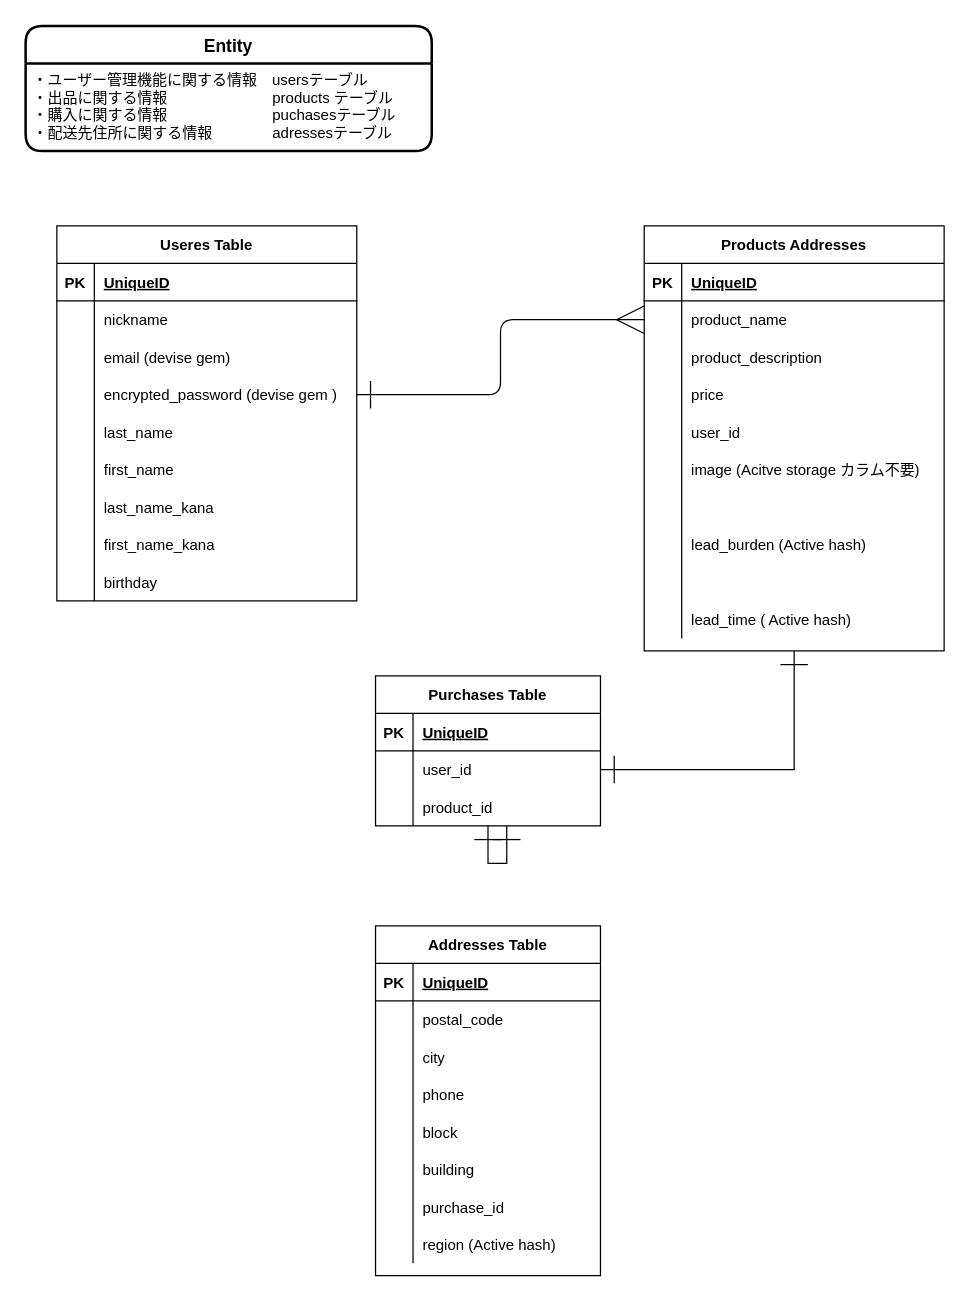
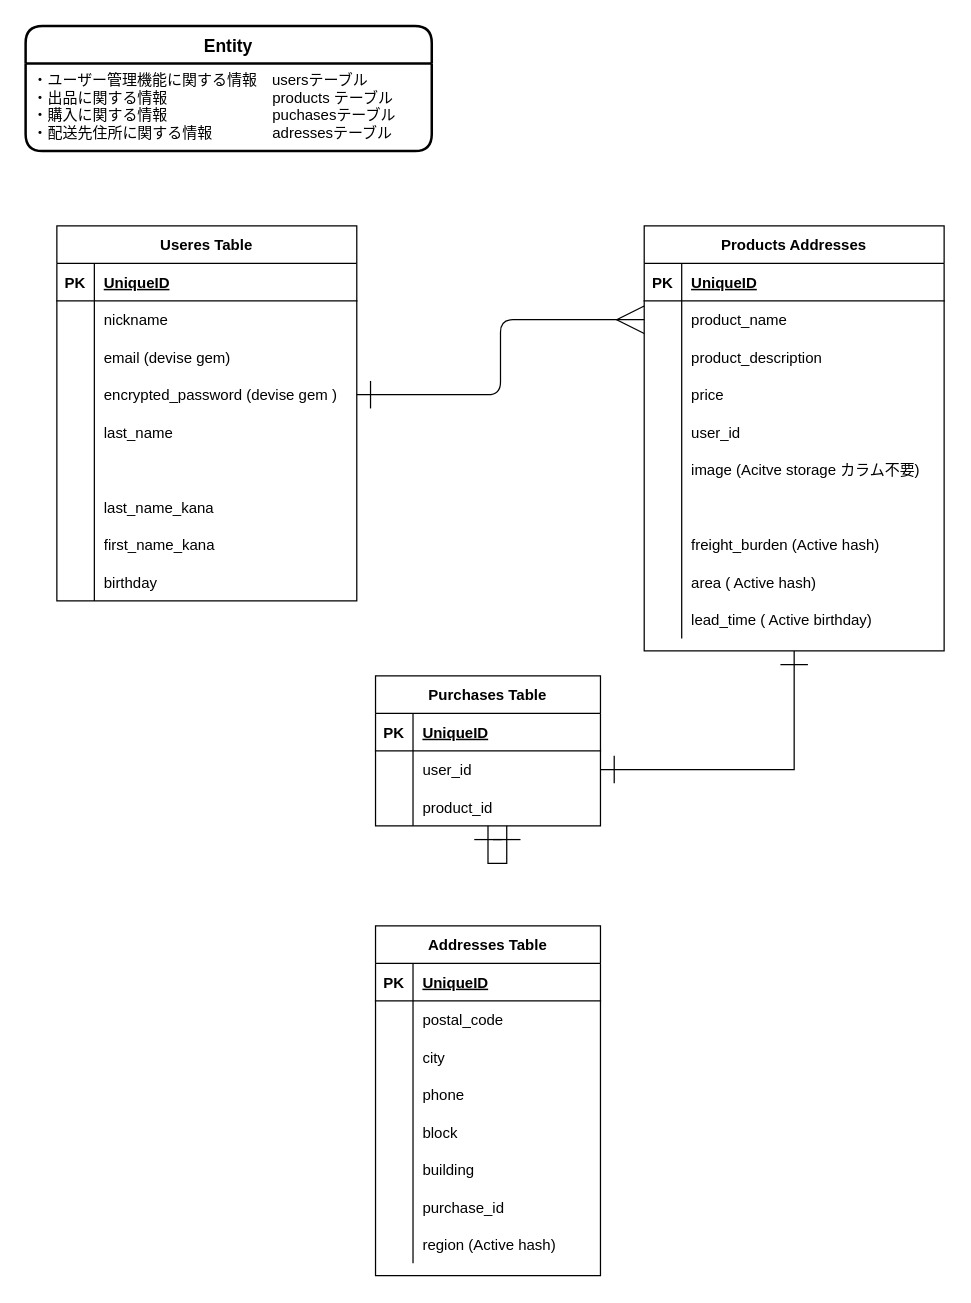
(226, 469) -> none
(788, 545) -> (801, 545)
none -> (813, 582)
(780, 620) -> (795, 620)
